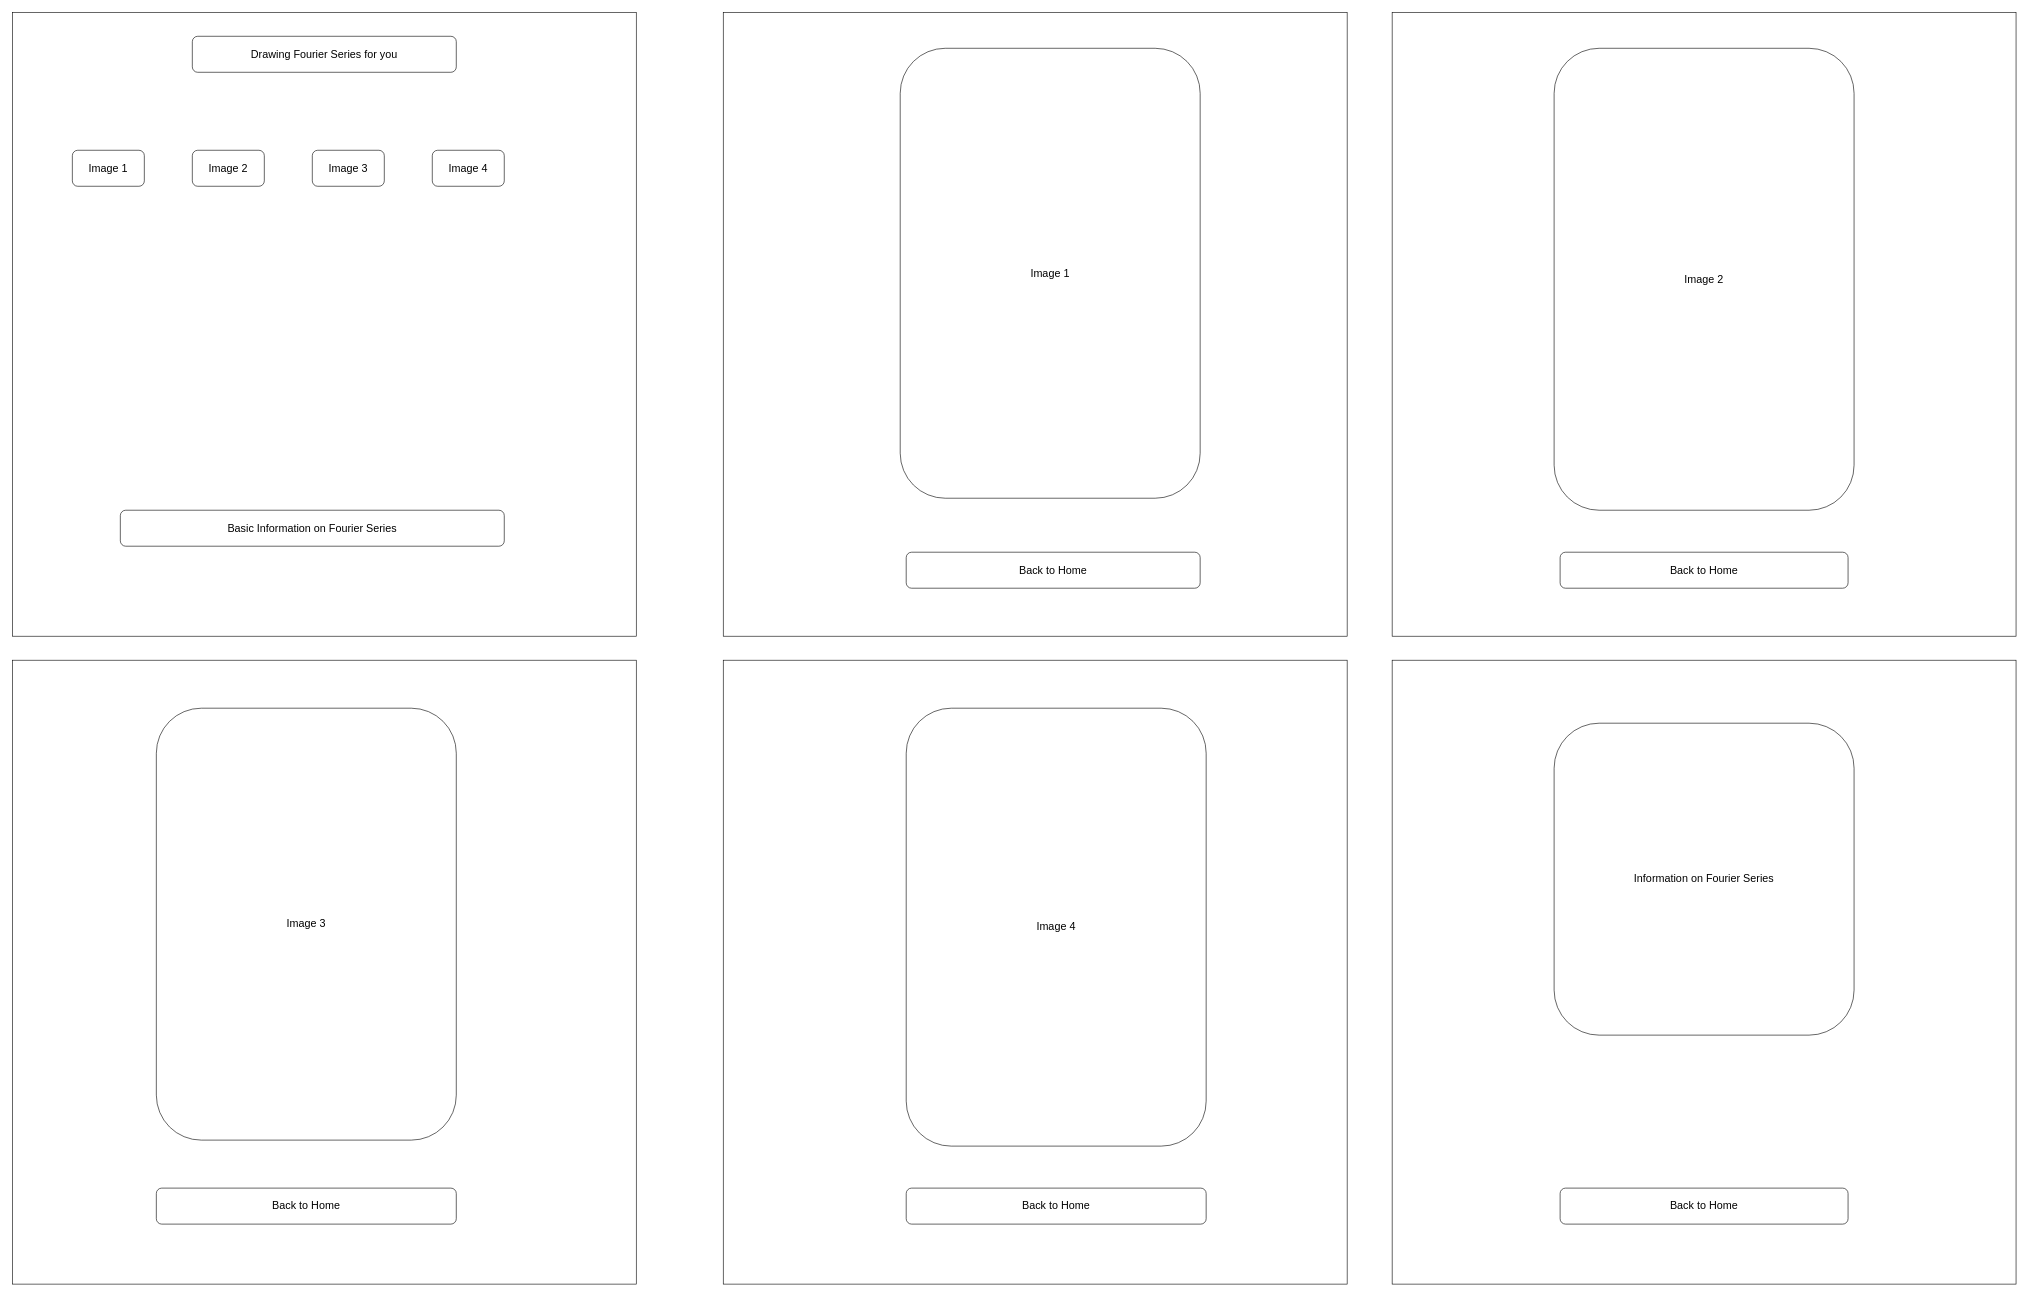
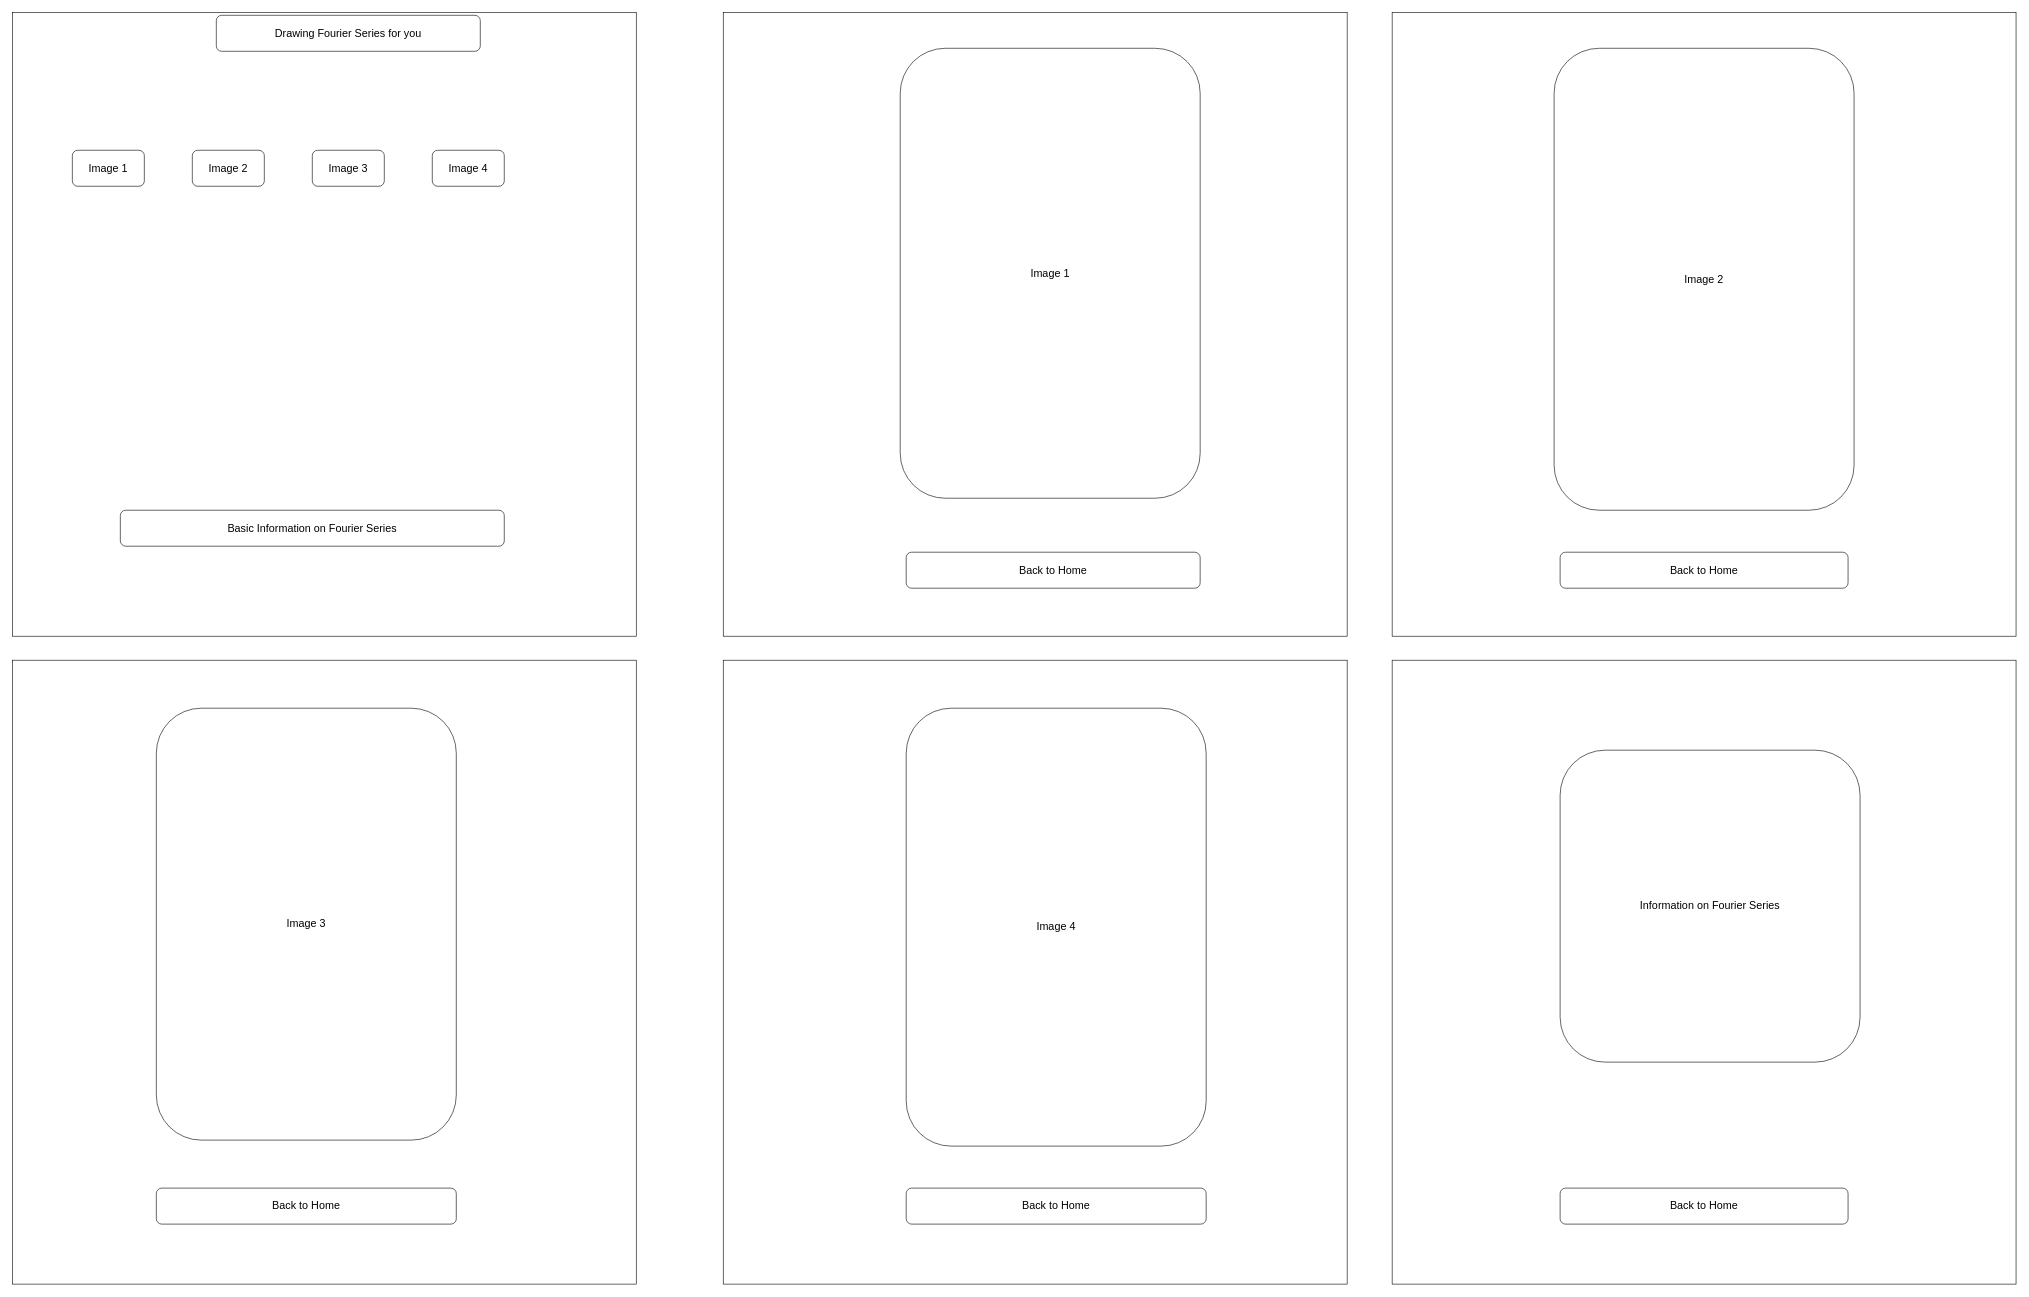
(324, 54) -> (348, 33)
(1704, 879) -> (1710, 906)
